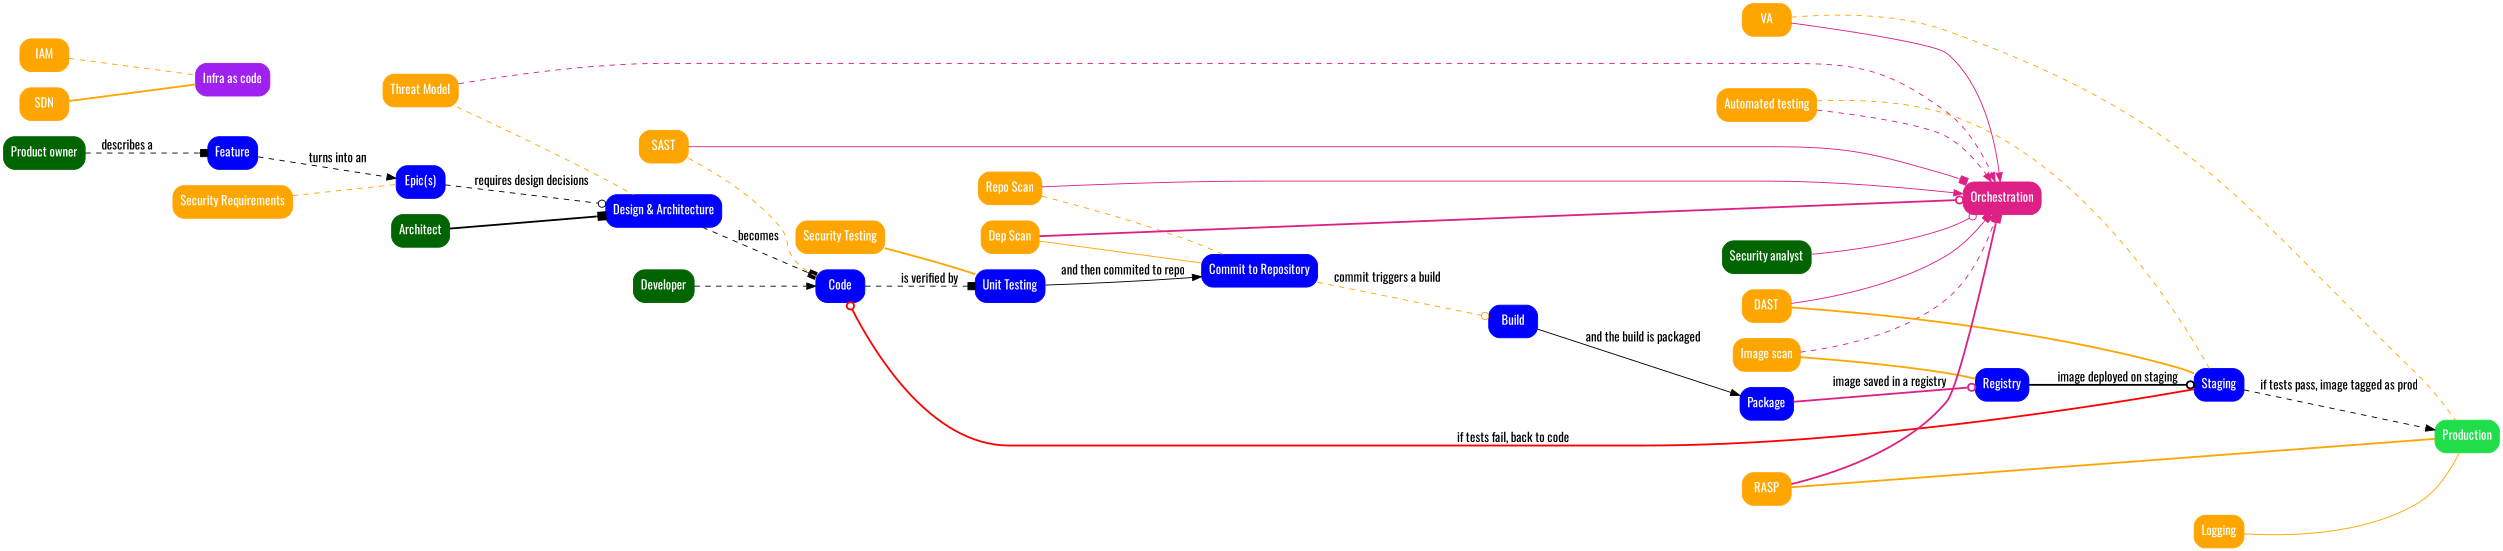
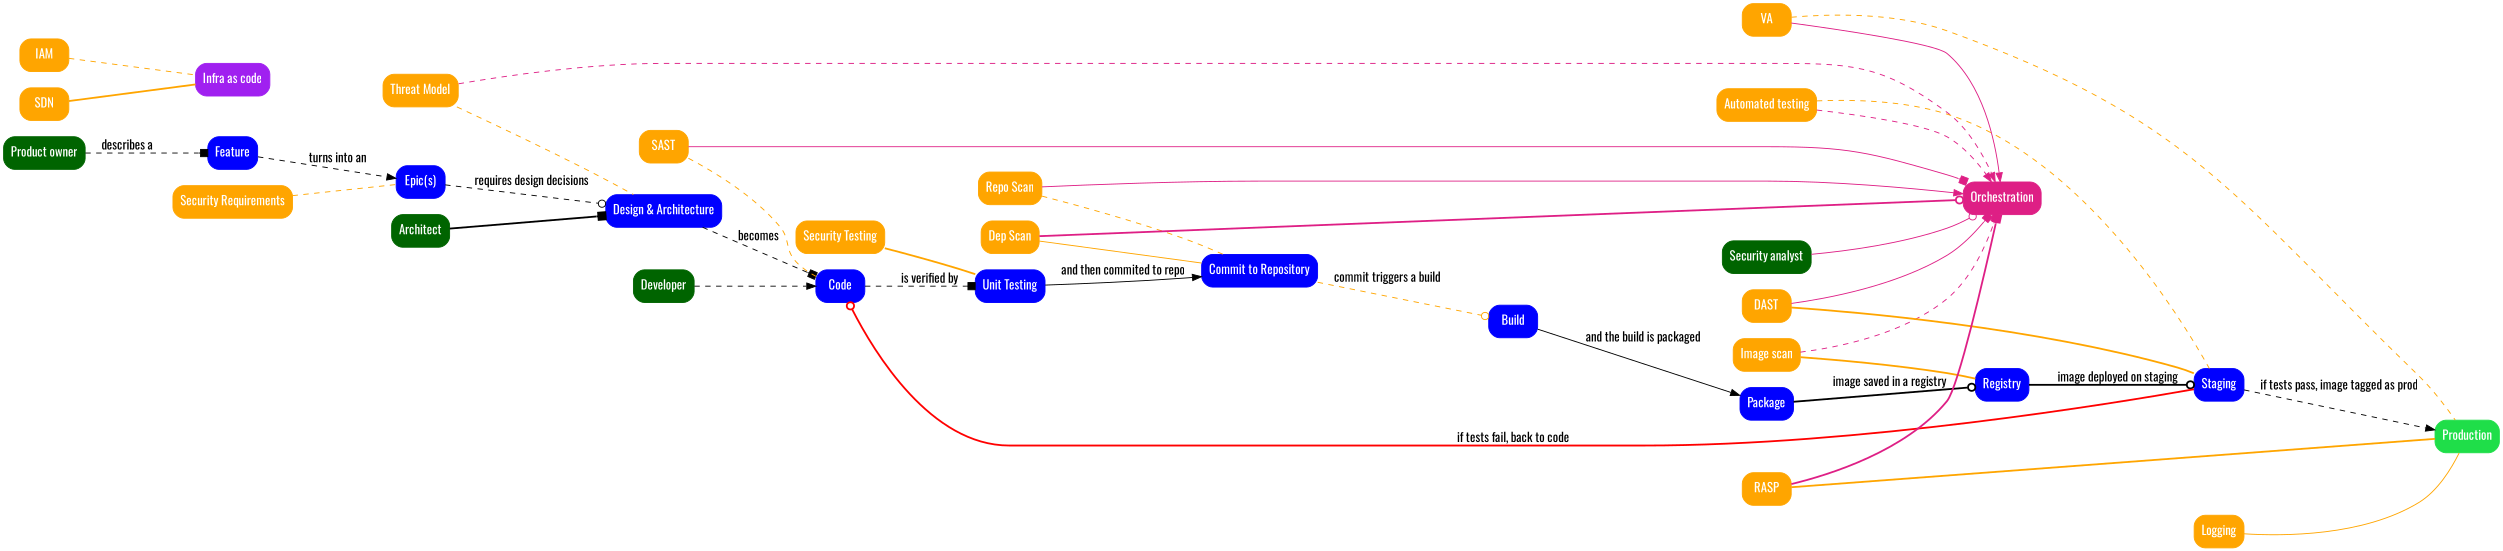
(1881, 395) -> (1881, 395)
